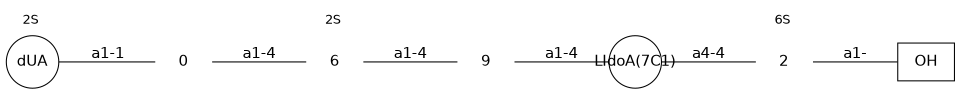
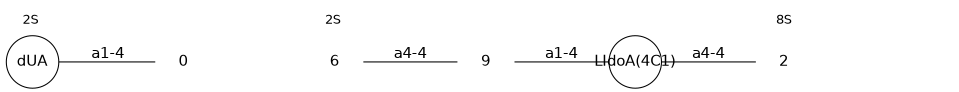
(784, 16) -> (784, 16)
(108, 54) -> (108, 54)
(411, 54) -> (411, 54)
(259, 62) -> none
(635, 62) -> (635, 62)
(926, 62) -> none
